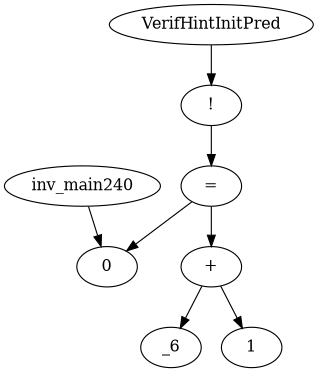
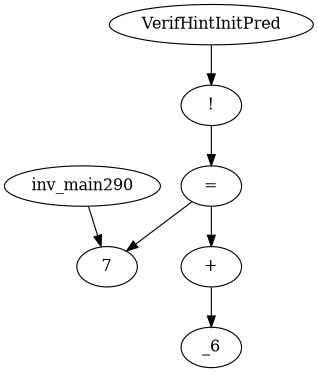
(82, 186) -> (82, 186)
(107, 267) -> (107, 267)
(252, 347) -> none
